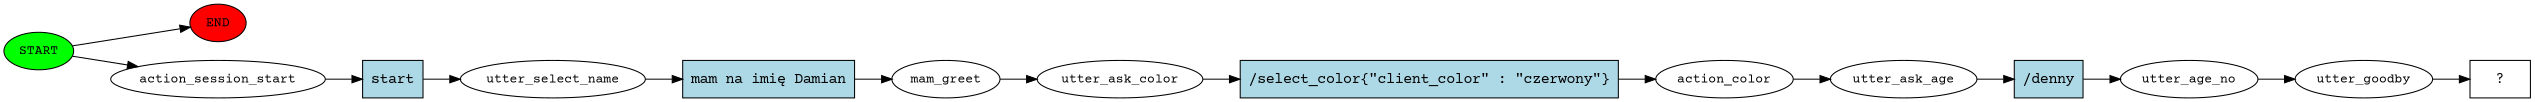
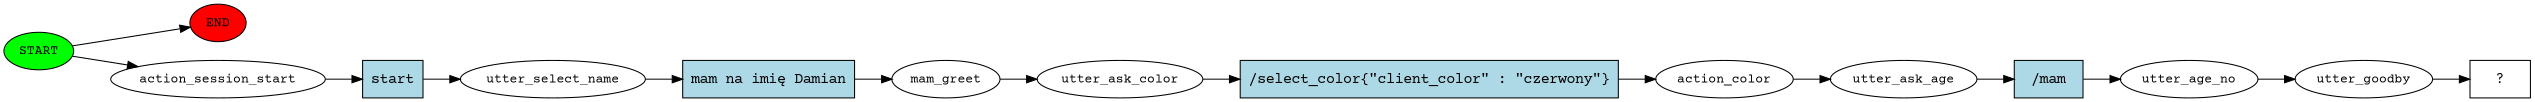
(2049, 79) -> (2049, 79)
